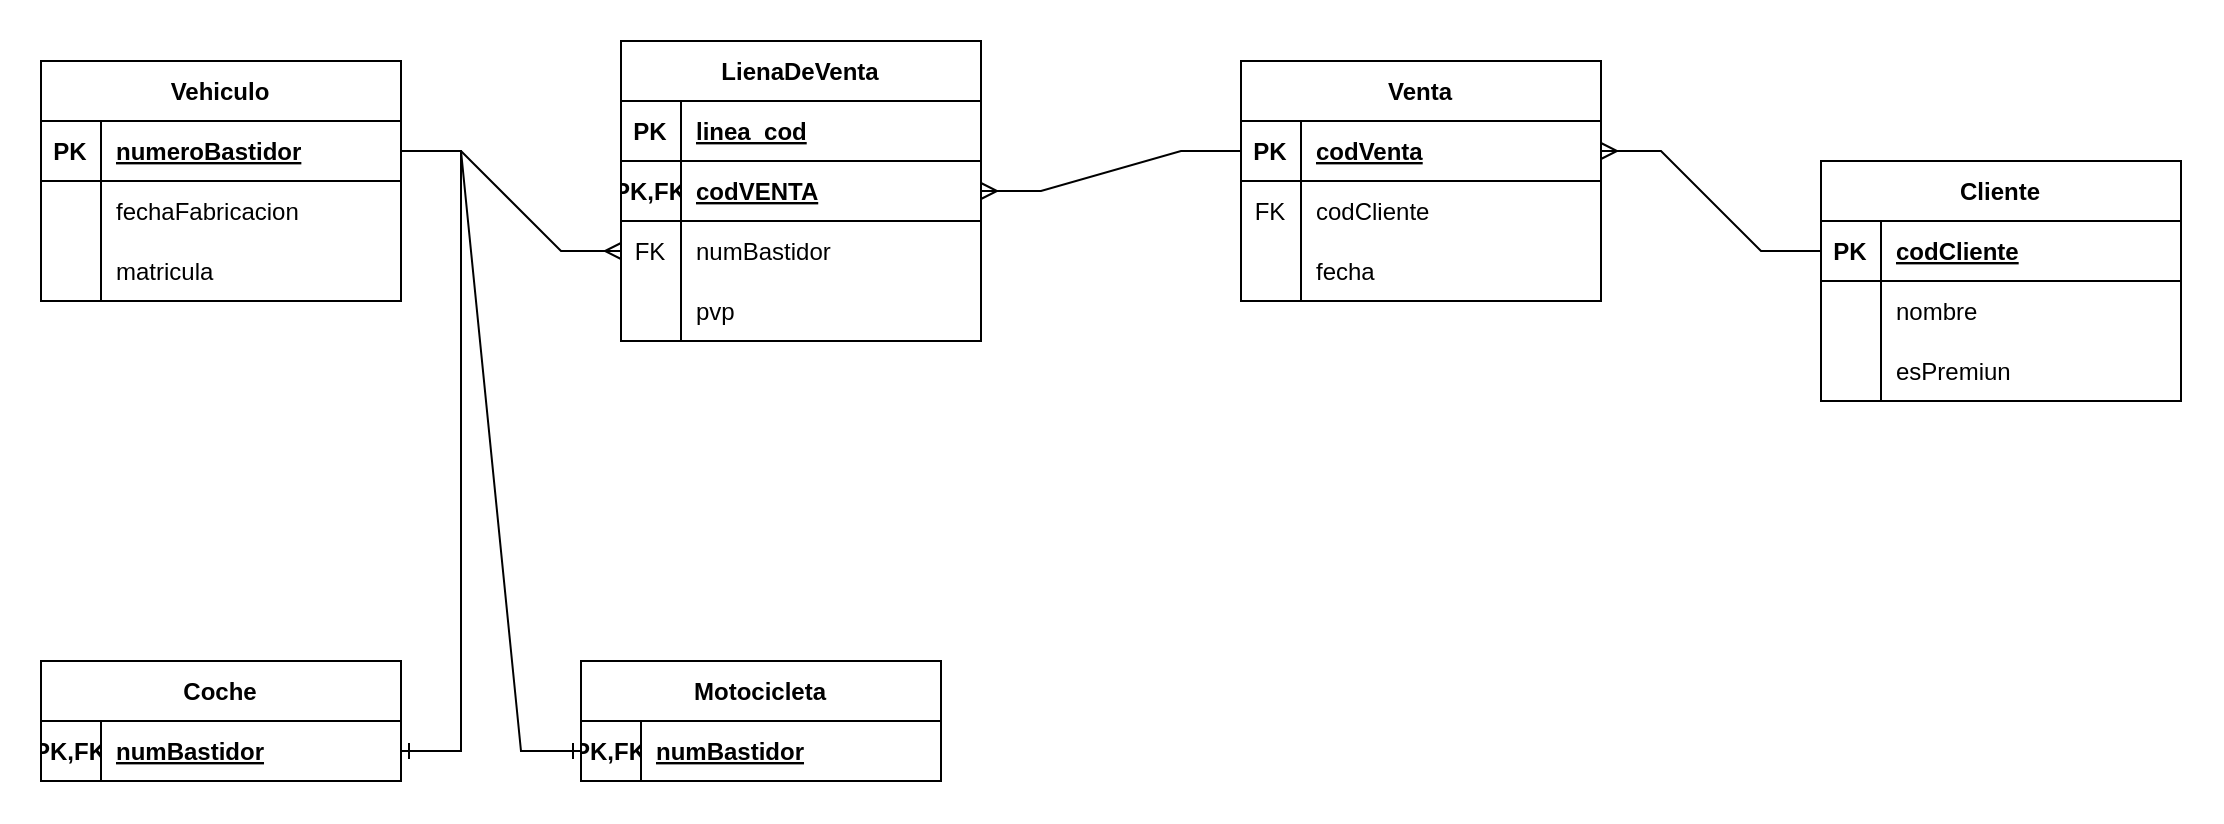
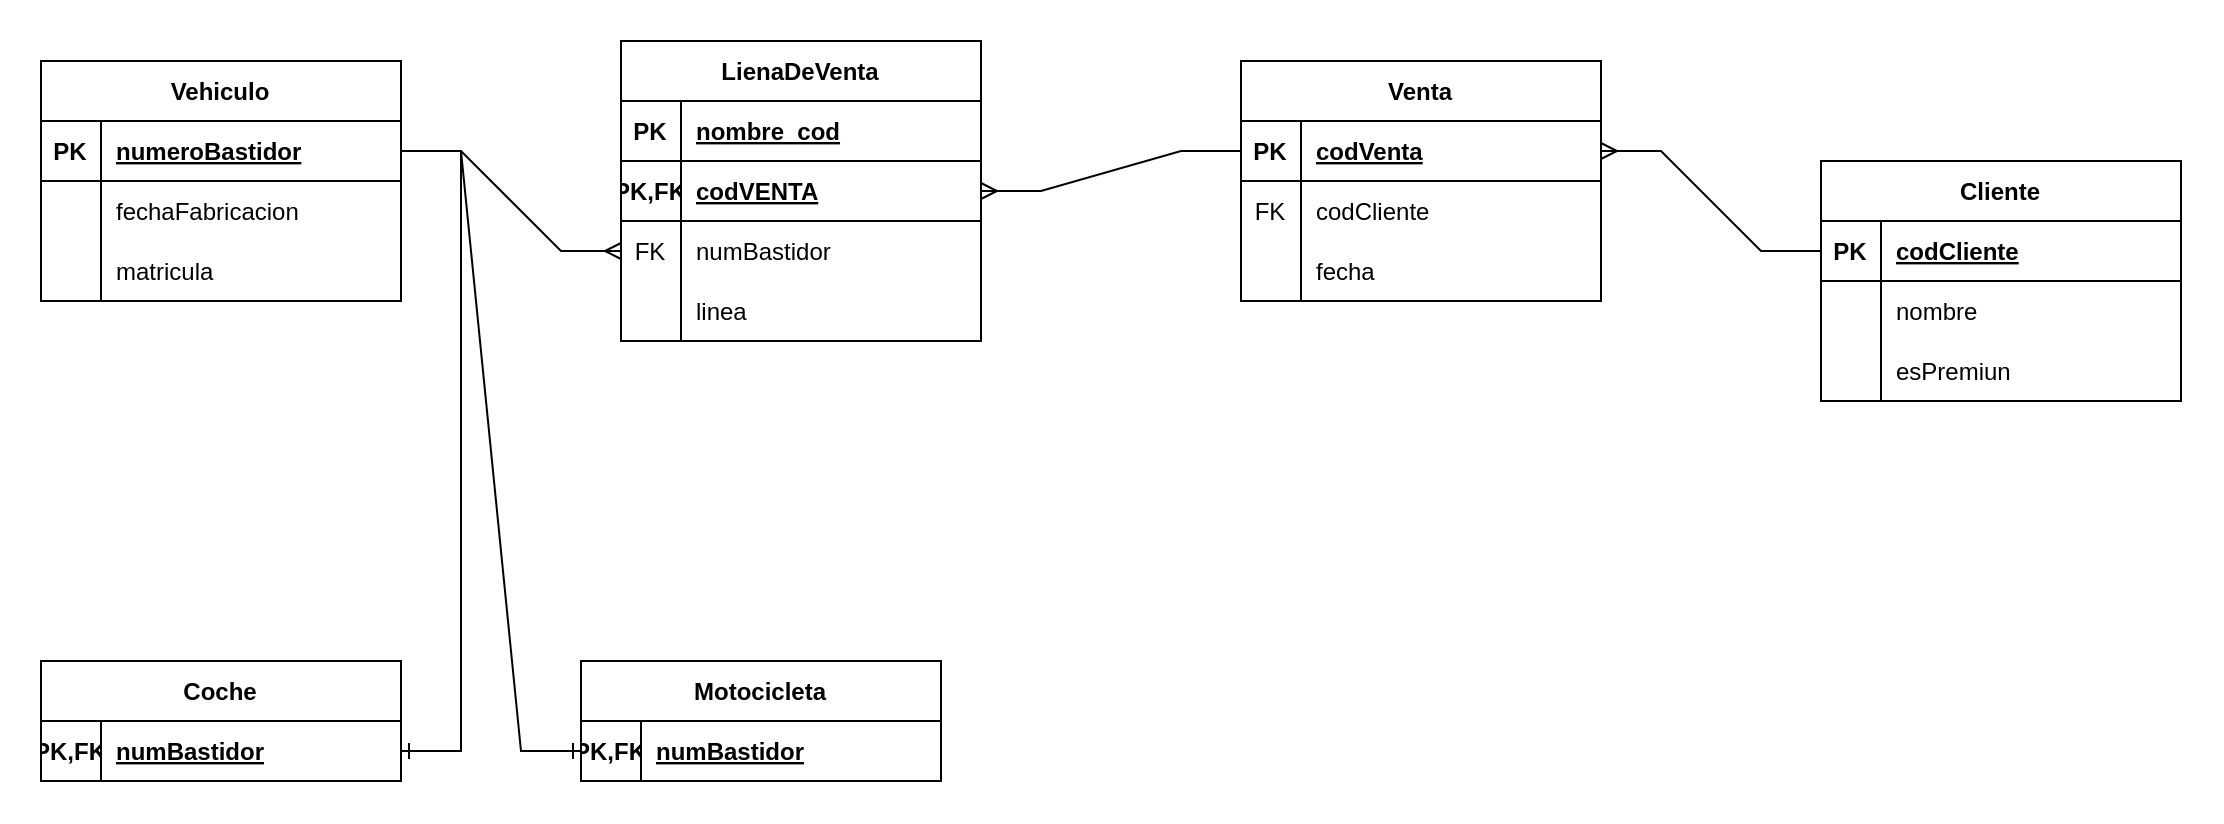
(750, 132) -> (763, 132)
(716, 312) -> (723, 312)
